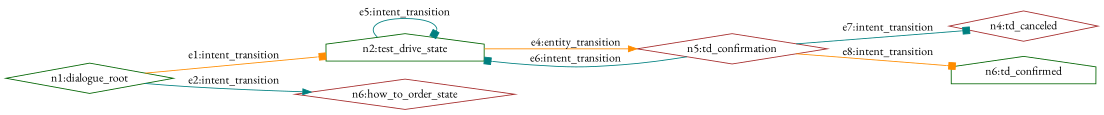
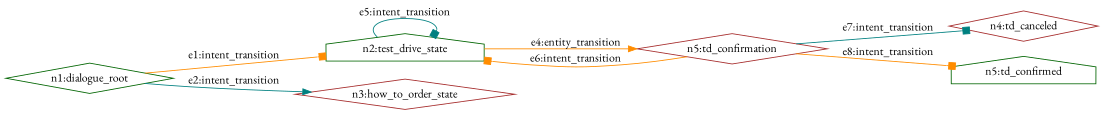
(590, 67) -> (590, 67)
(1024, 72) -> (1024, 72)
(405, 94) -> (405, 94)
